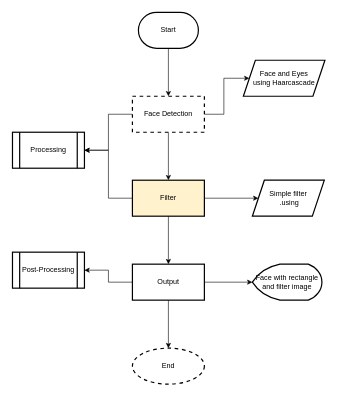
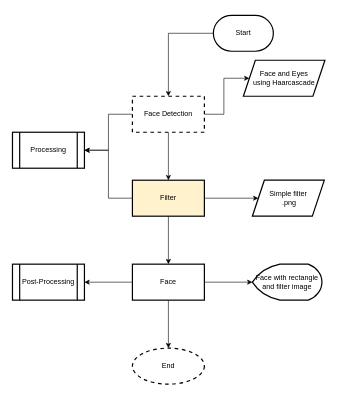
(168, 30) -> (243, 33)
(288, 198) -> (288, 198)
(48, 270) -> (48, 282)
(168, 282) -> (168, 282)
